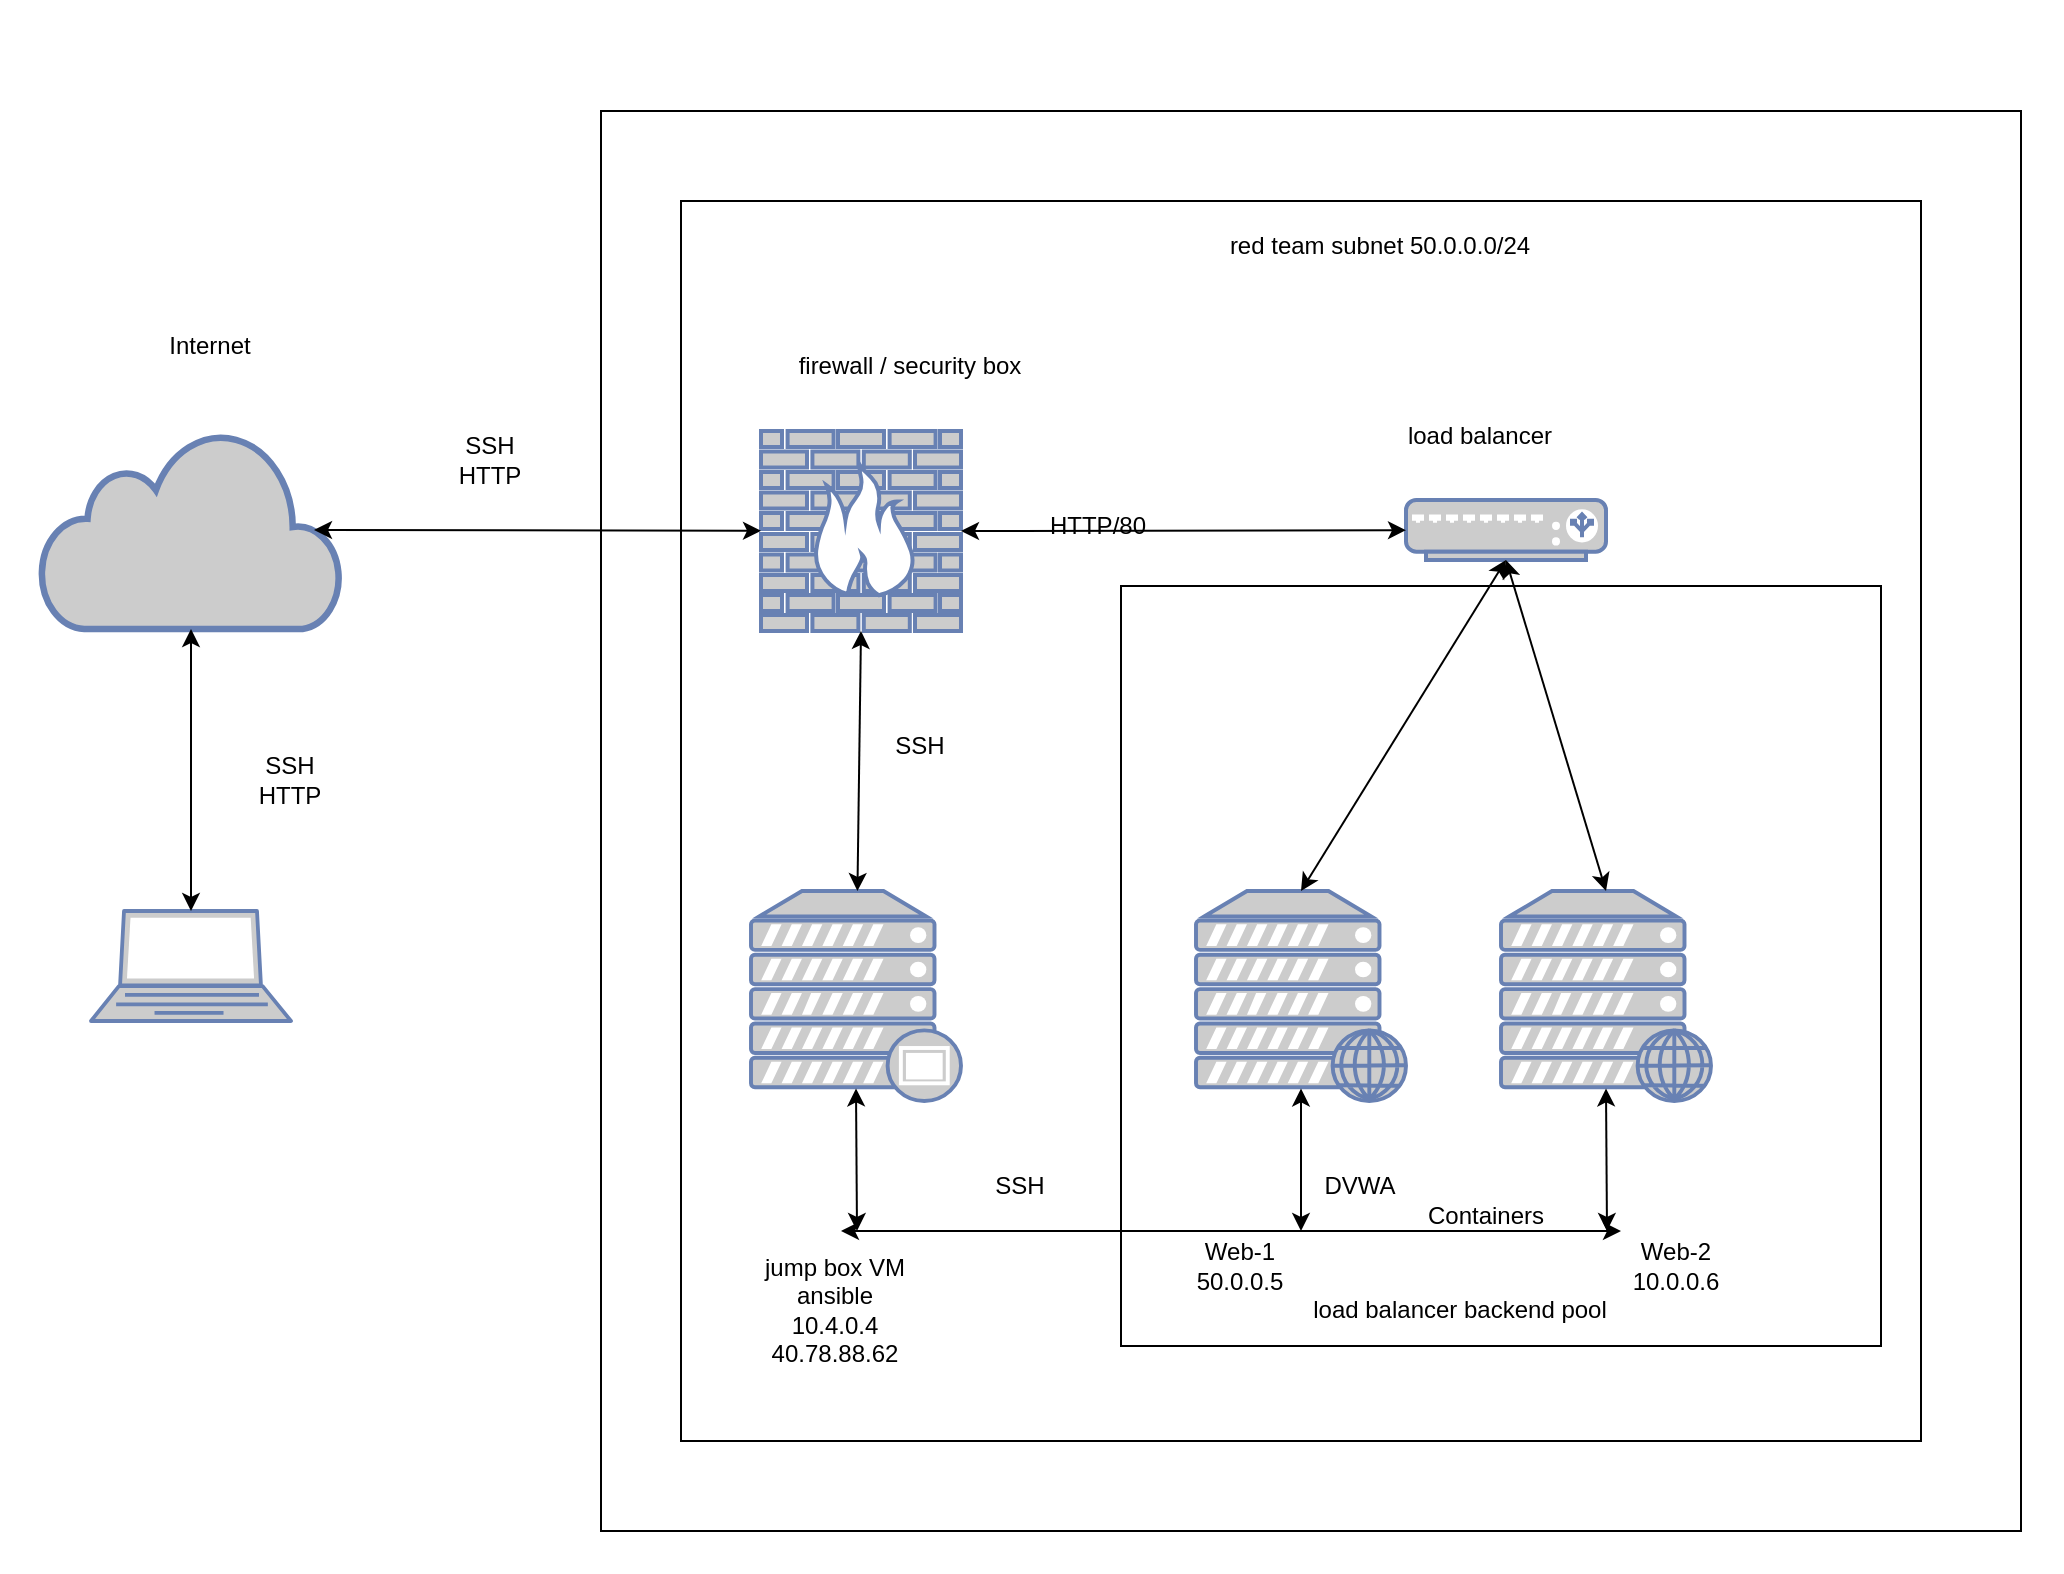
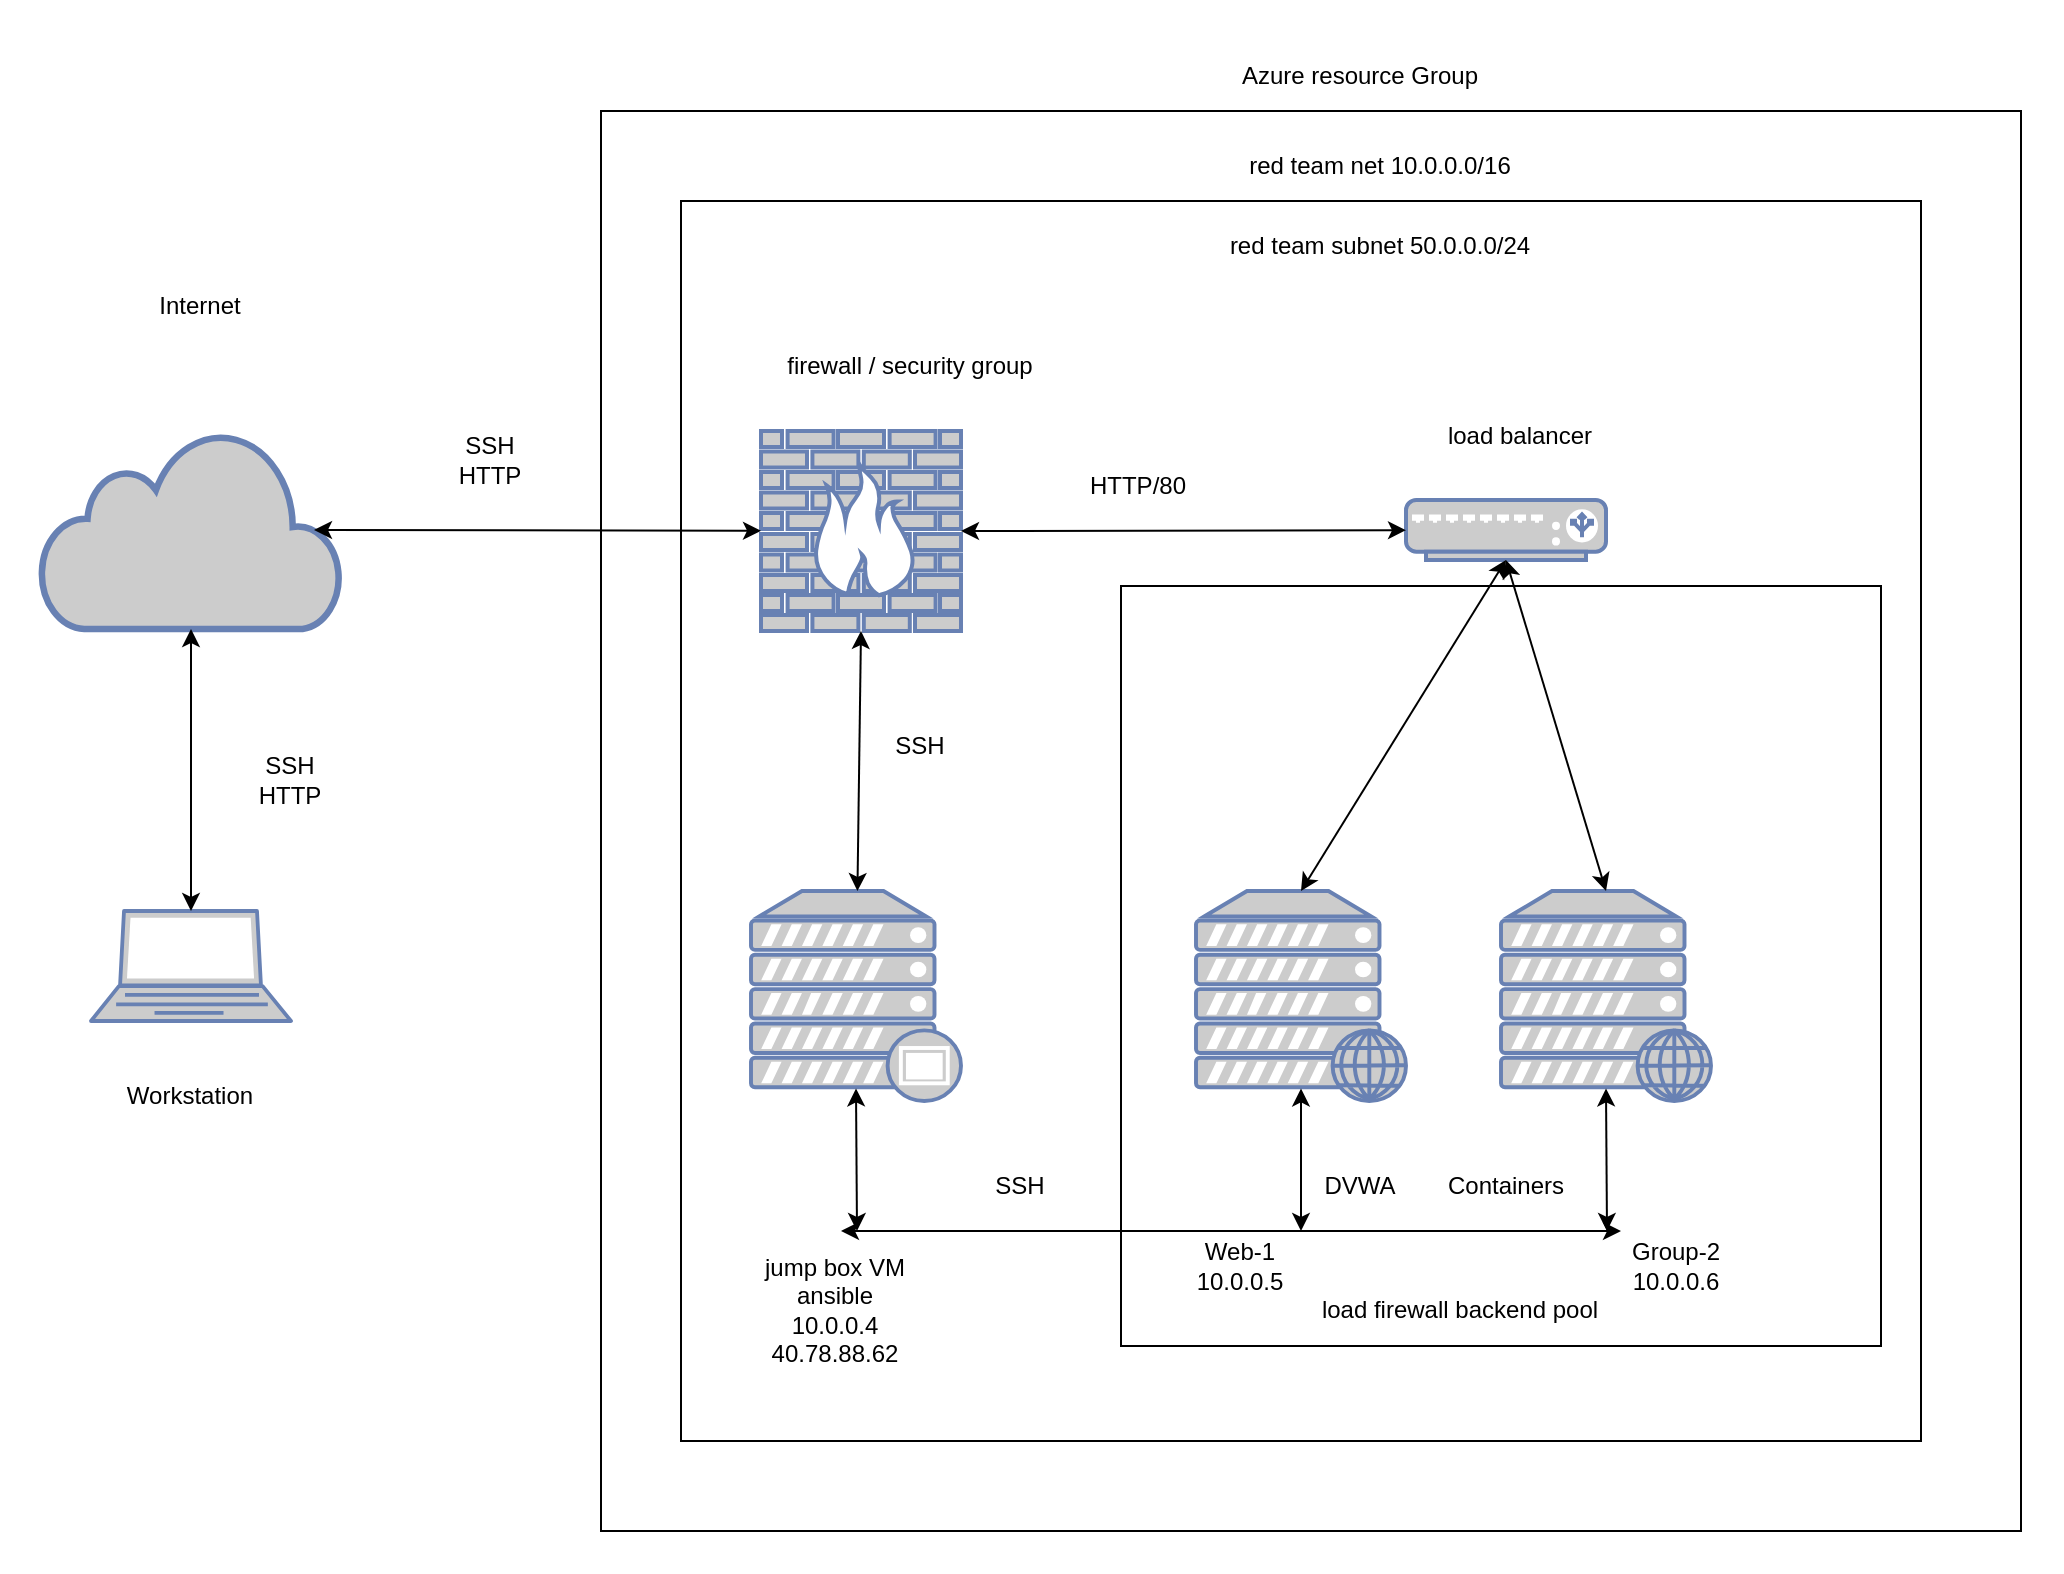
none -> (1361, 76)
none -> (1381, 166)
(211, 346) -> (201, 306)
(911, 367) -> (911, 367)
(1481, 436) -> (1521, 436)
(1099, 526) -> (1139, 486)
none -> (191, 1096)
(1486, 1216) -> (1506, 1186)
(1241, 1267) -> (1241, 1267)
(1677, 1267) -> (1677, 1267)
(836, 1311) -> (836, 1311)
(1461, 1311) -> (1461, 1311)
